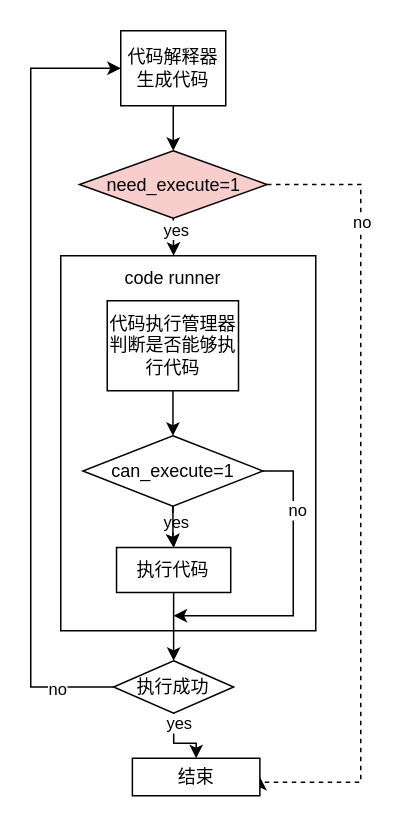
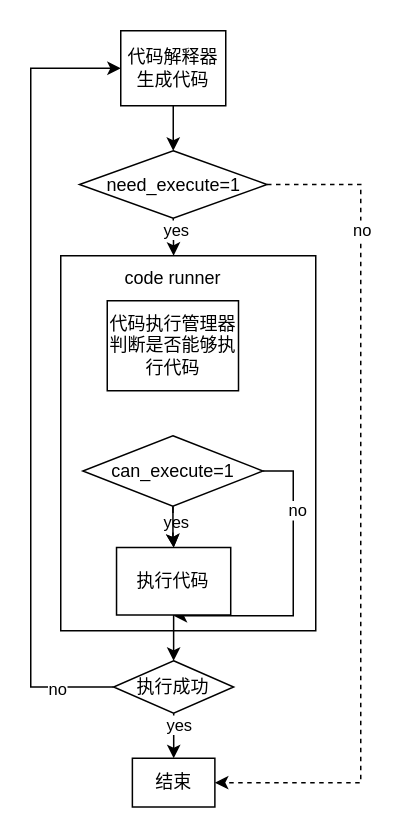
(173, 185) -> (173, 185)
(173, 408) -> none
(174, 570) -> (174, 581)
(196, 777) -> (174, 783)
